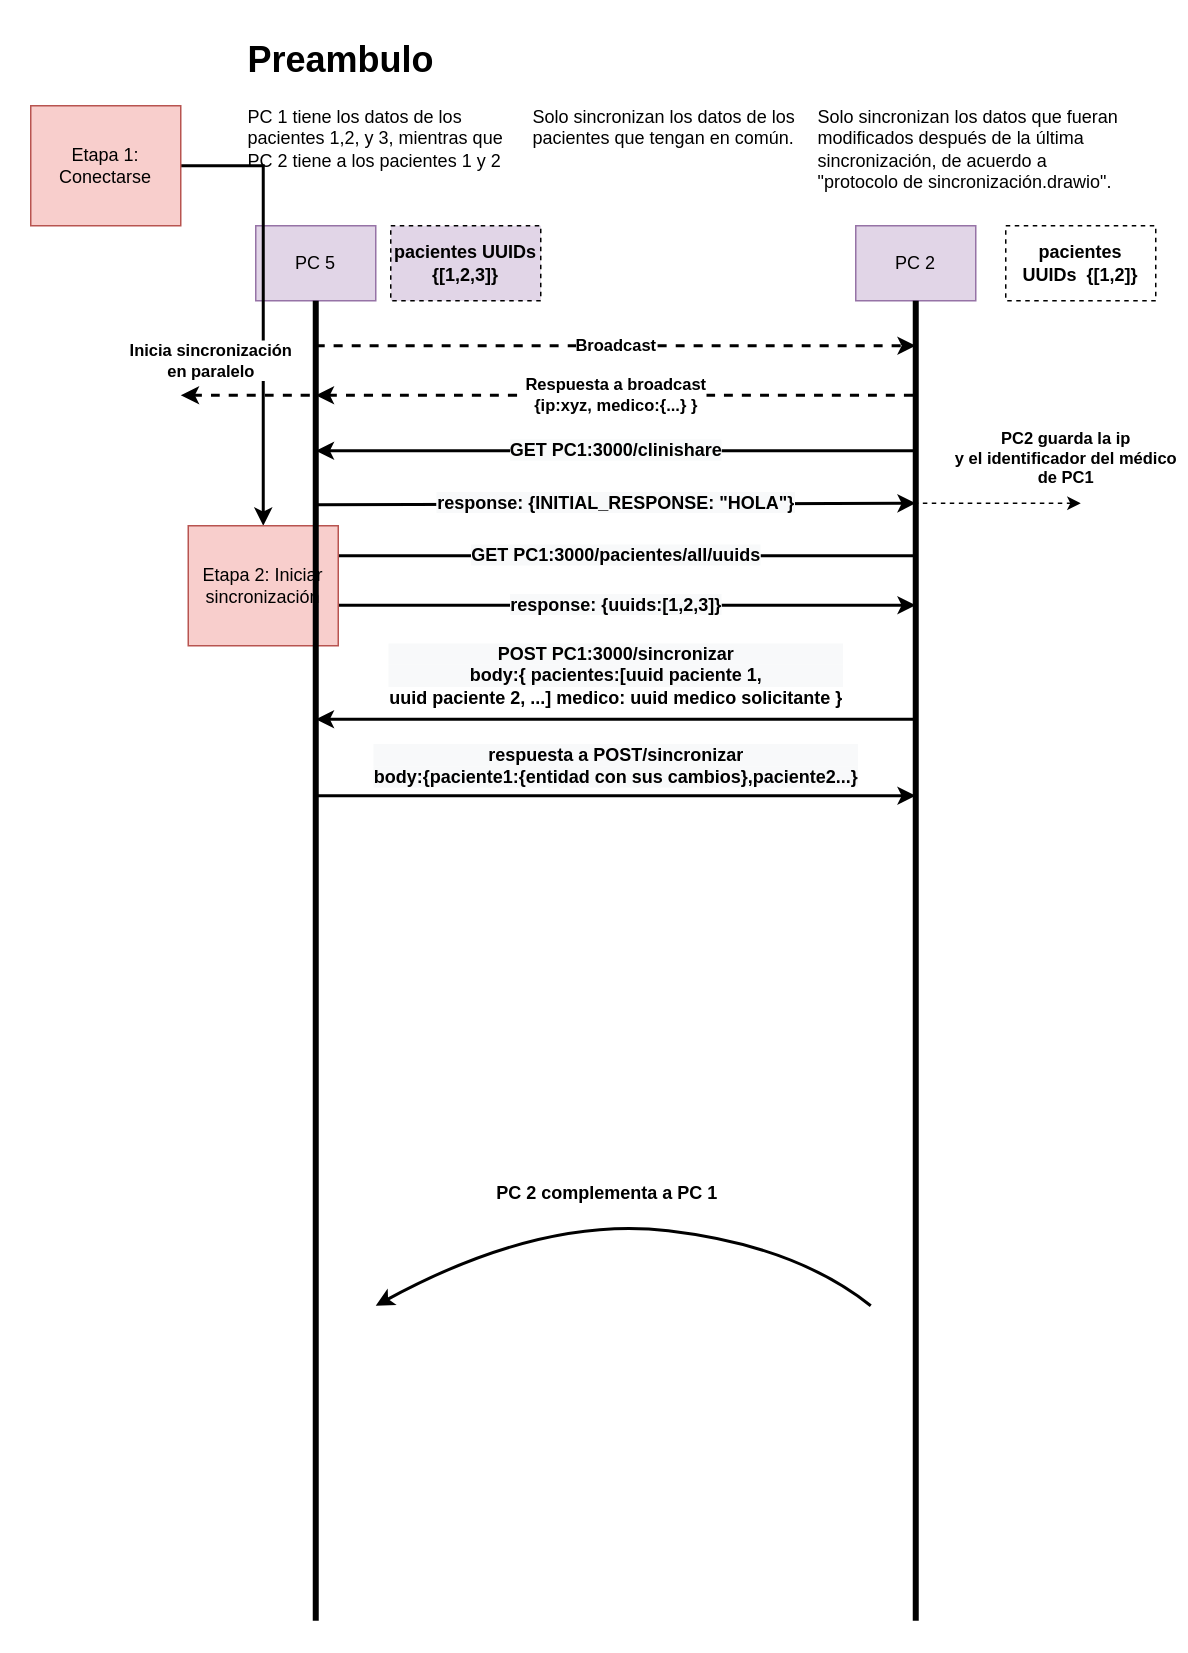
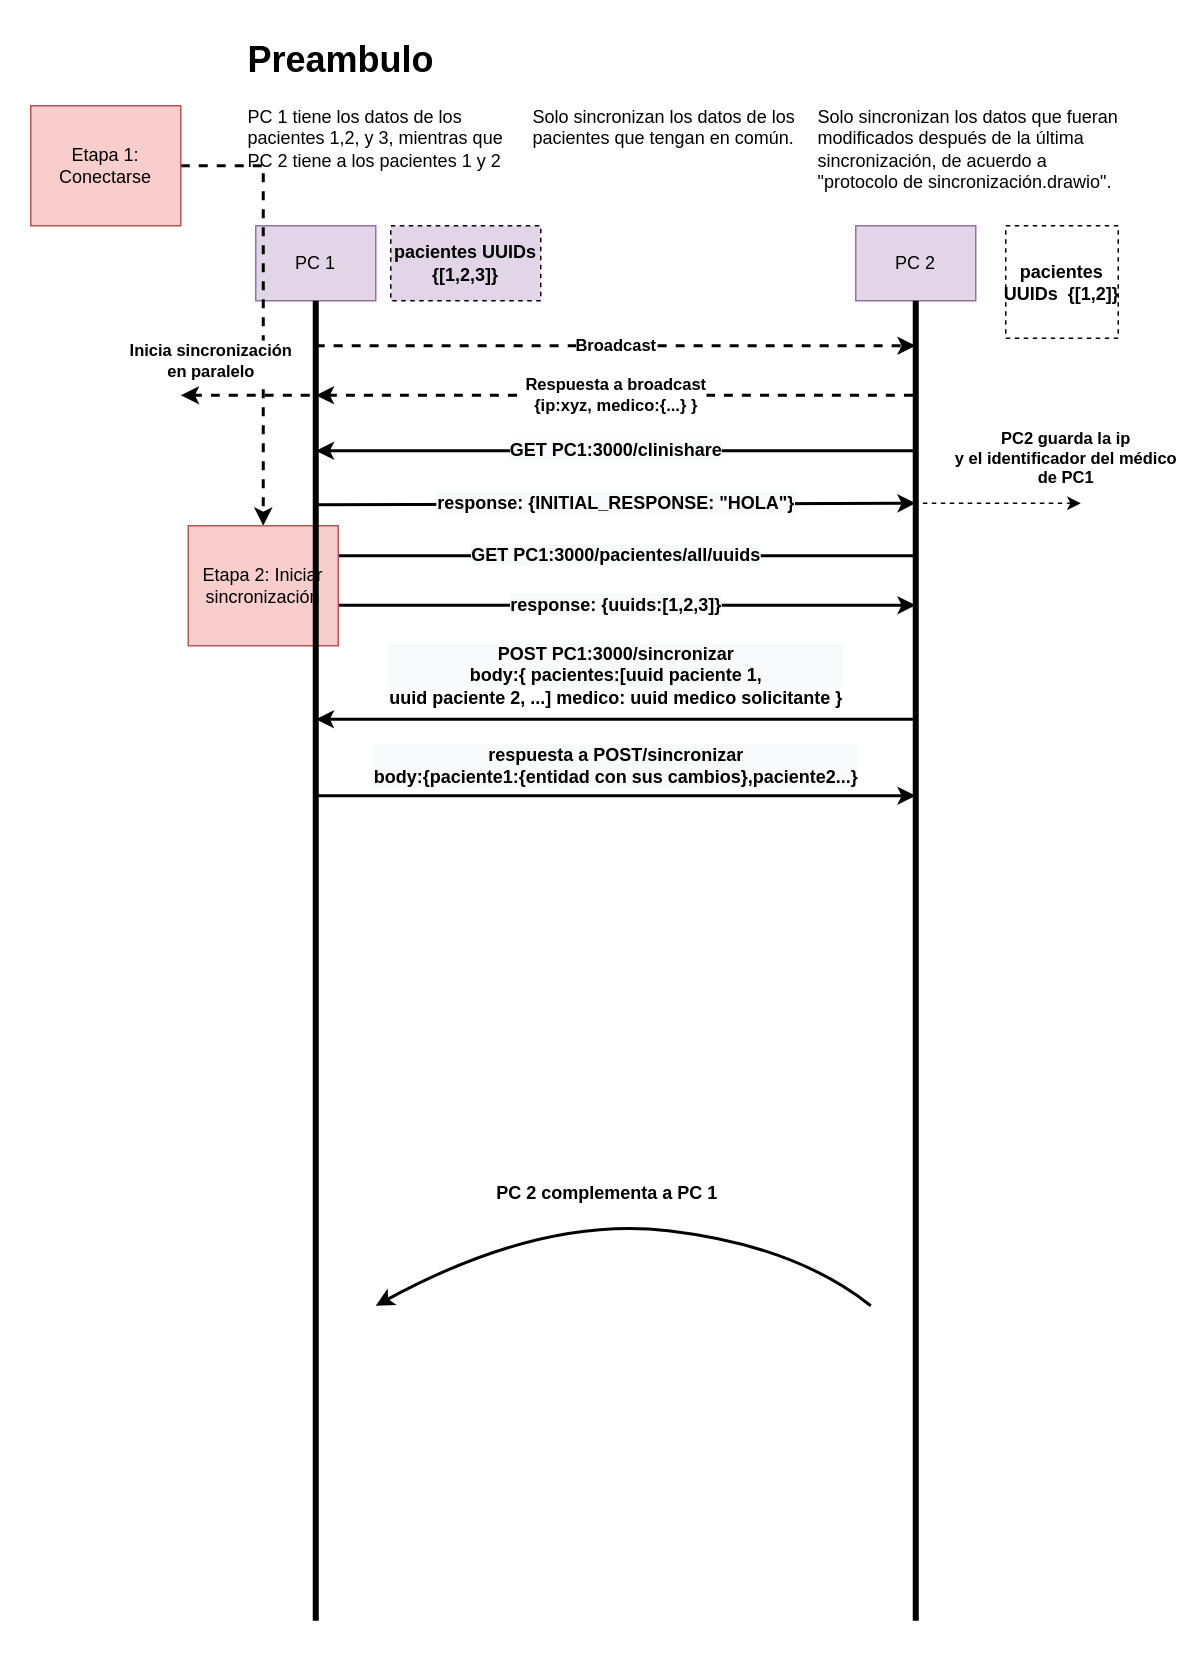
(263, 210) -> (263, 210)
(316, 263) -> (316, 263)
(1081, 263) -> (1062, 282)
